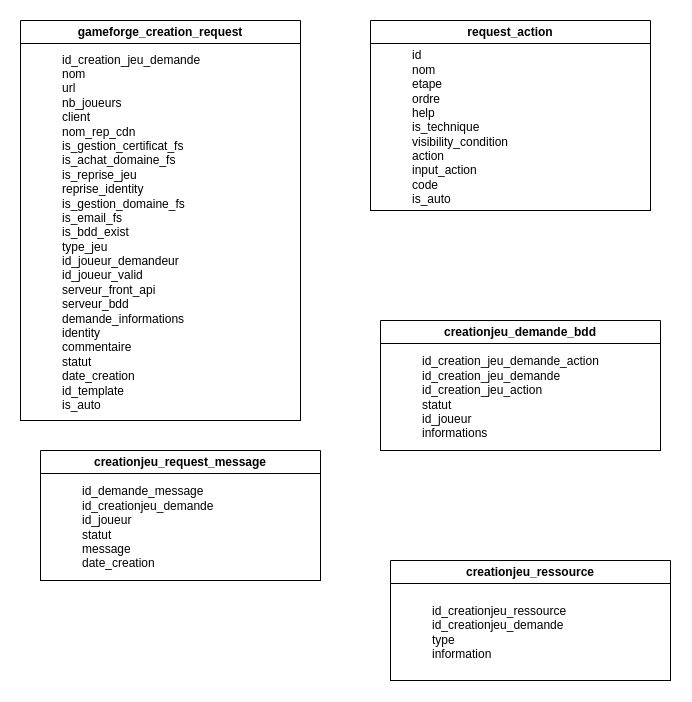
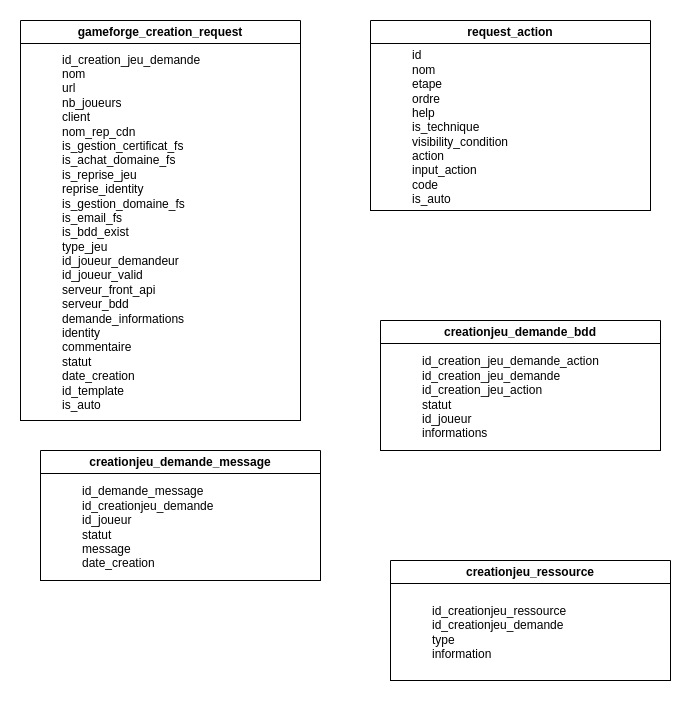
(181, 463) -> (181, 463)
